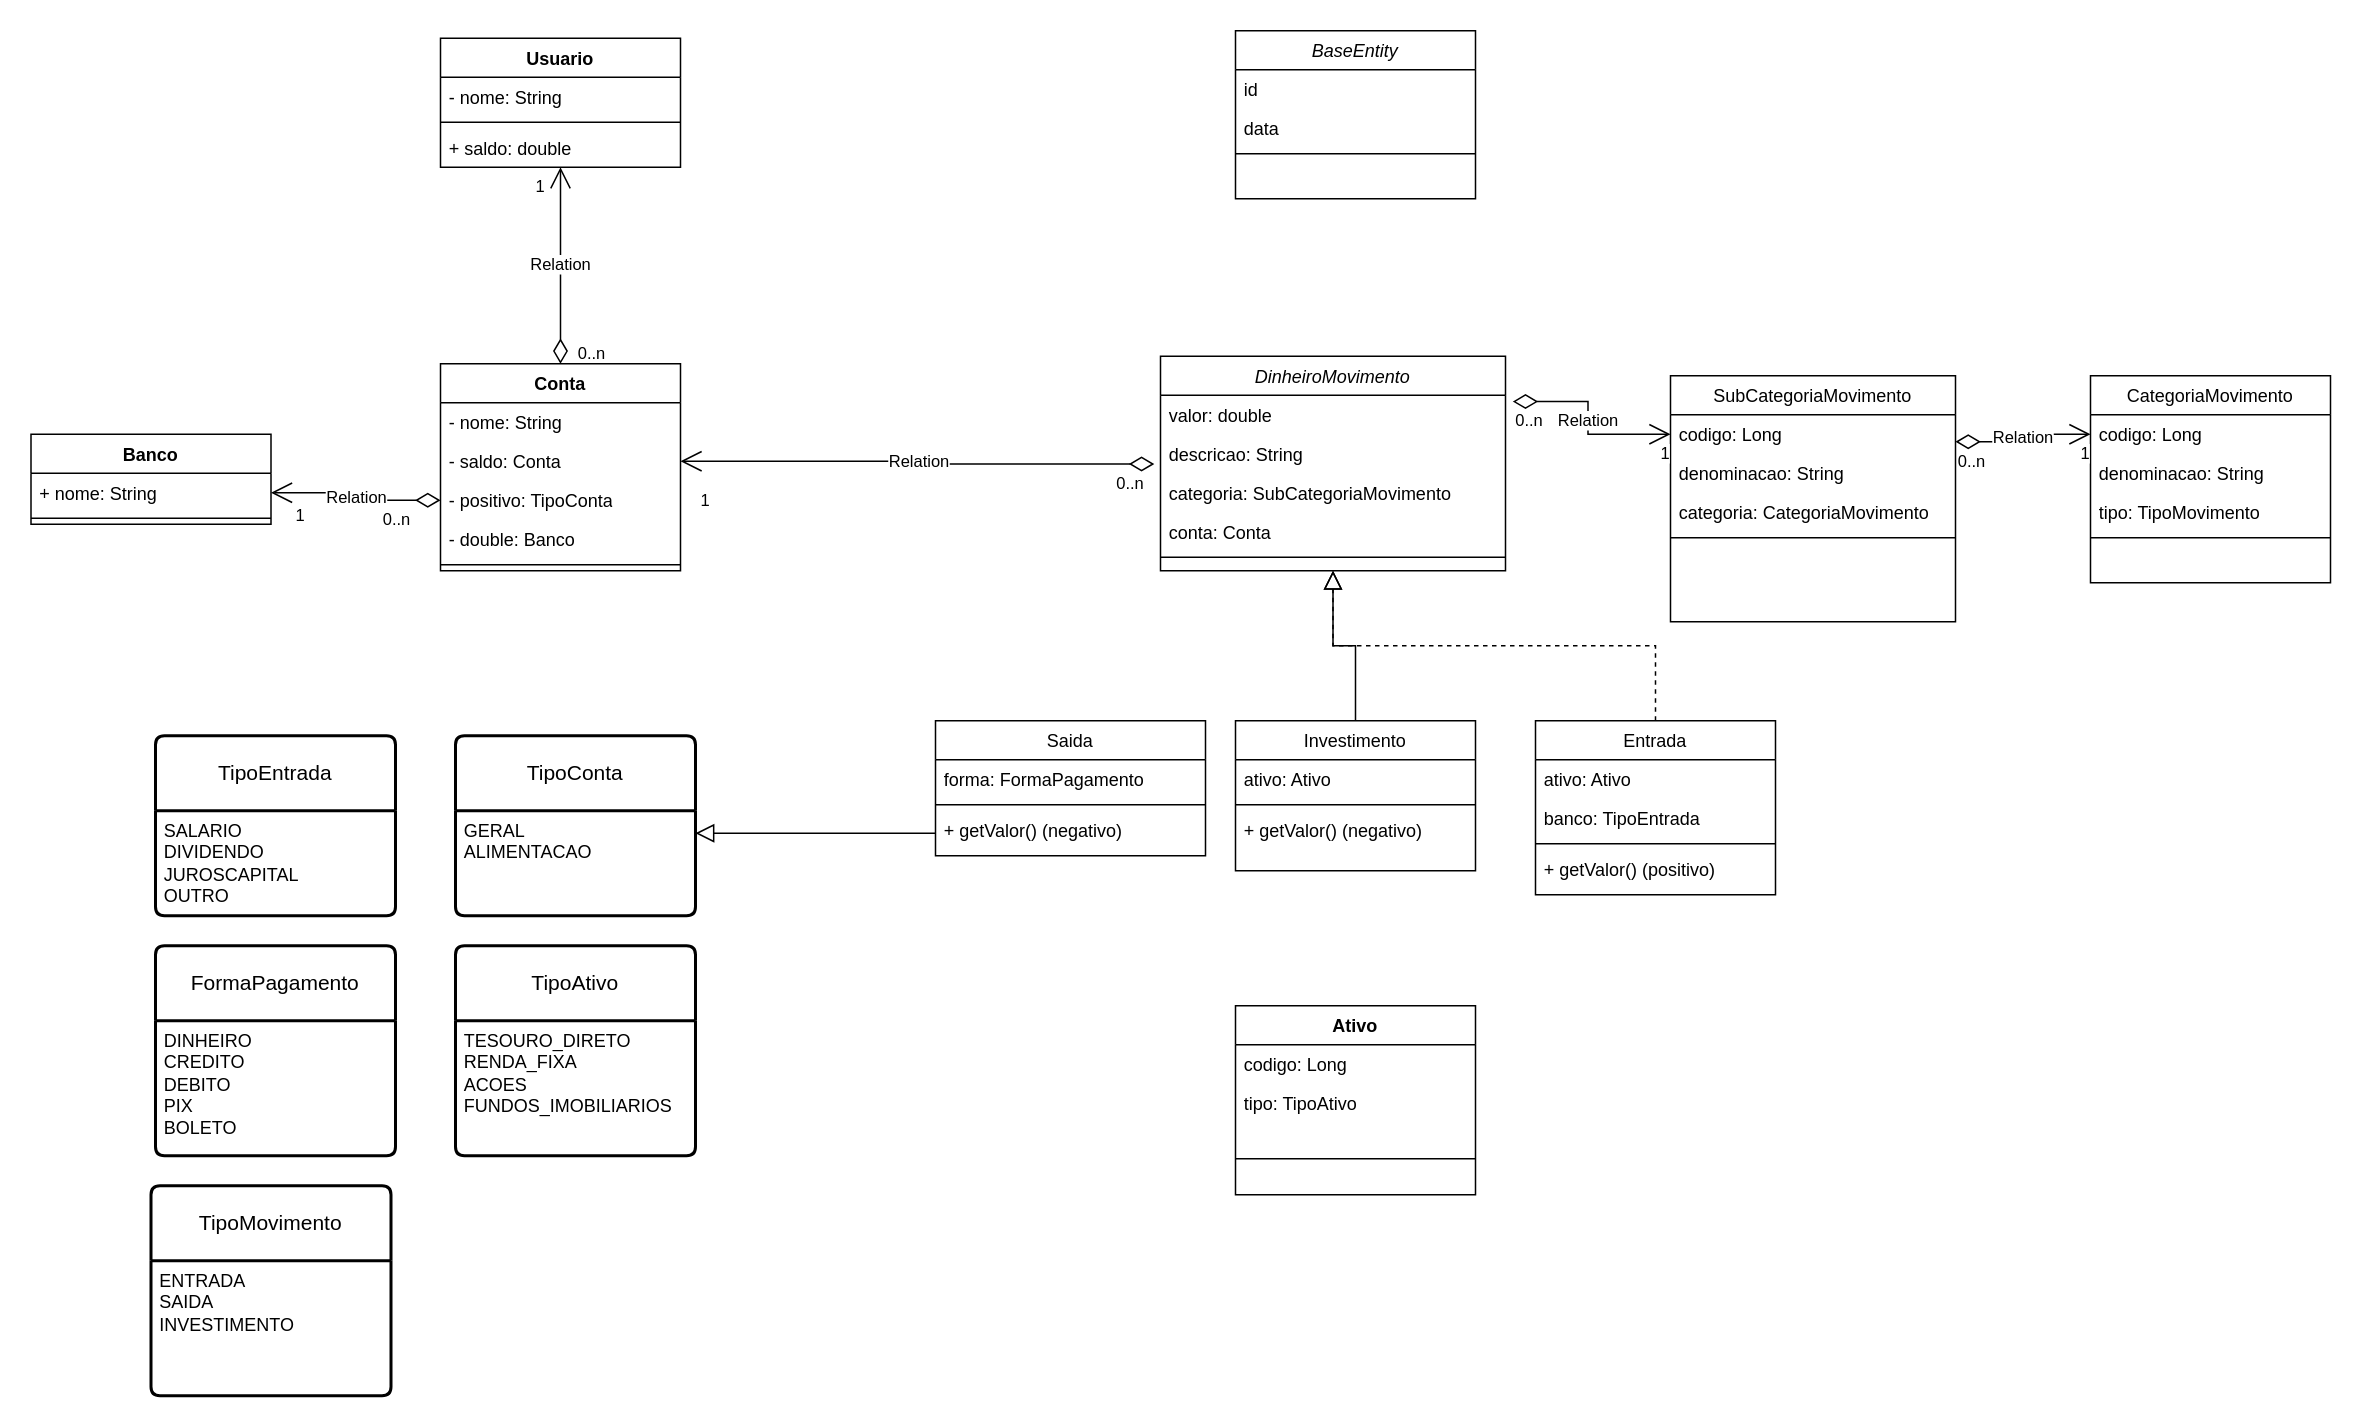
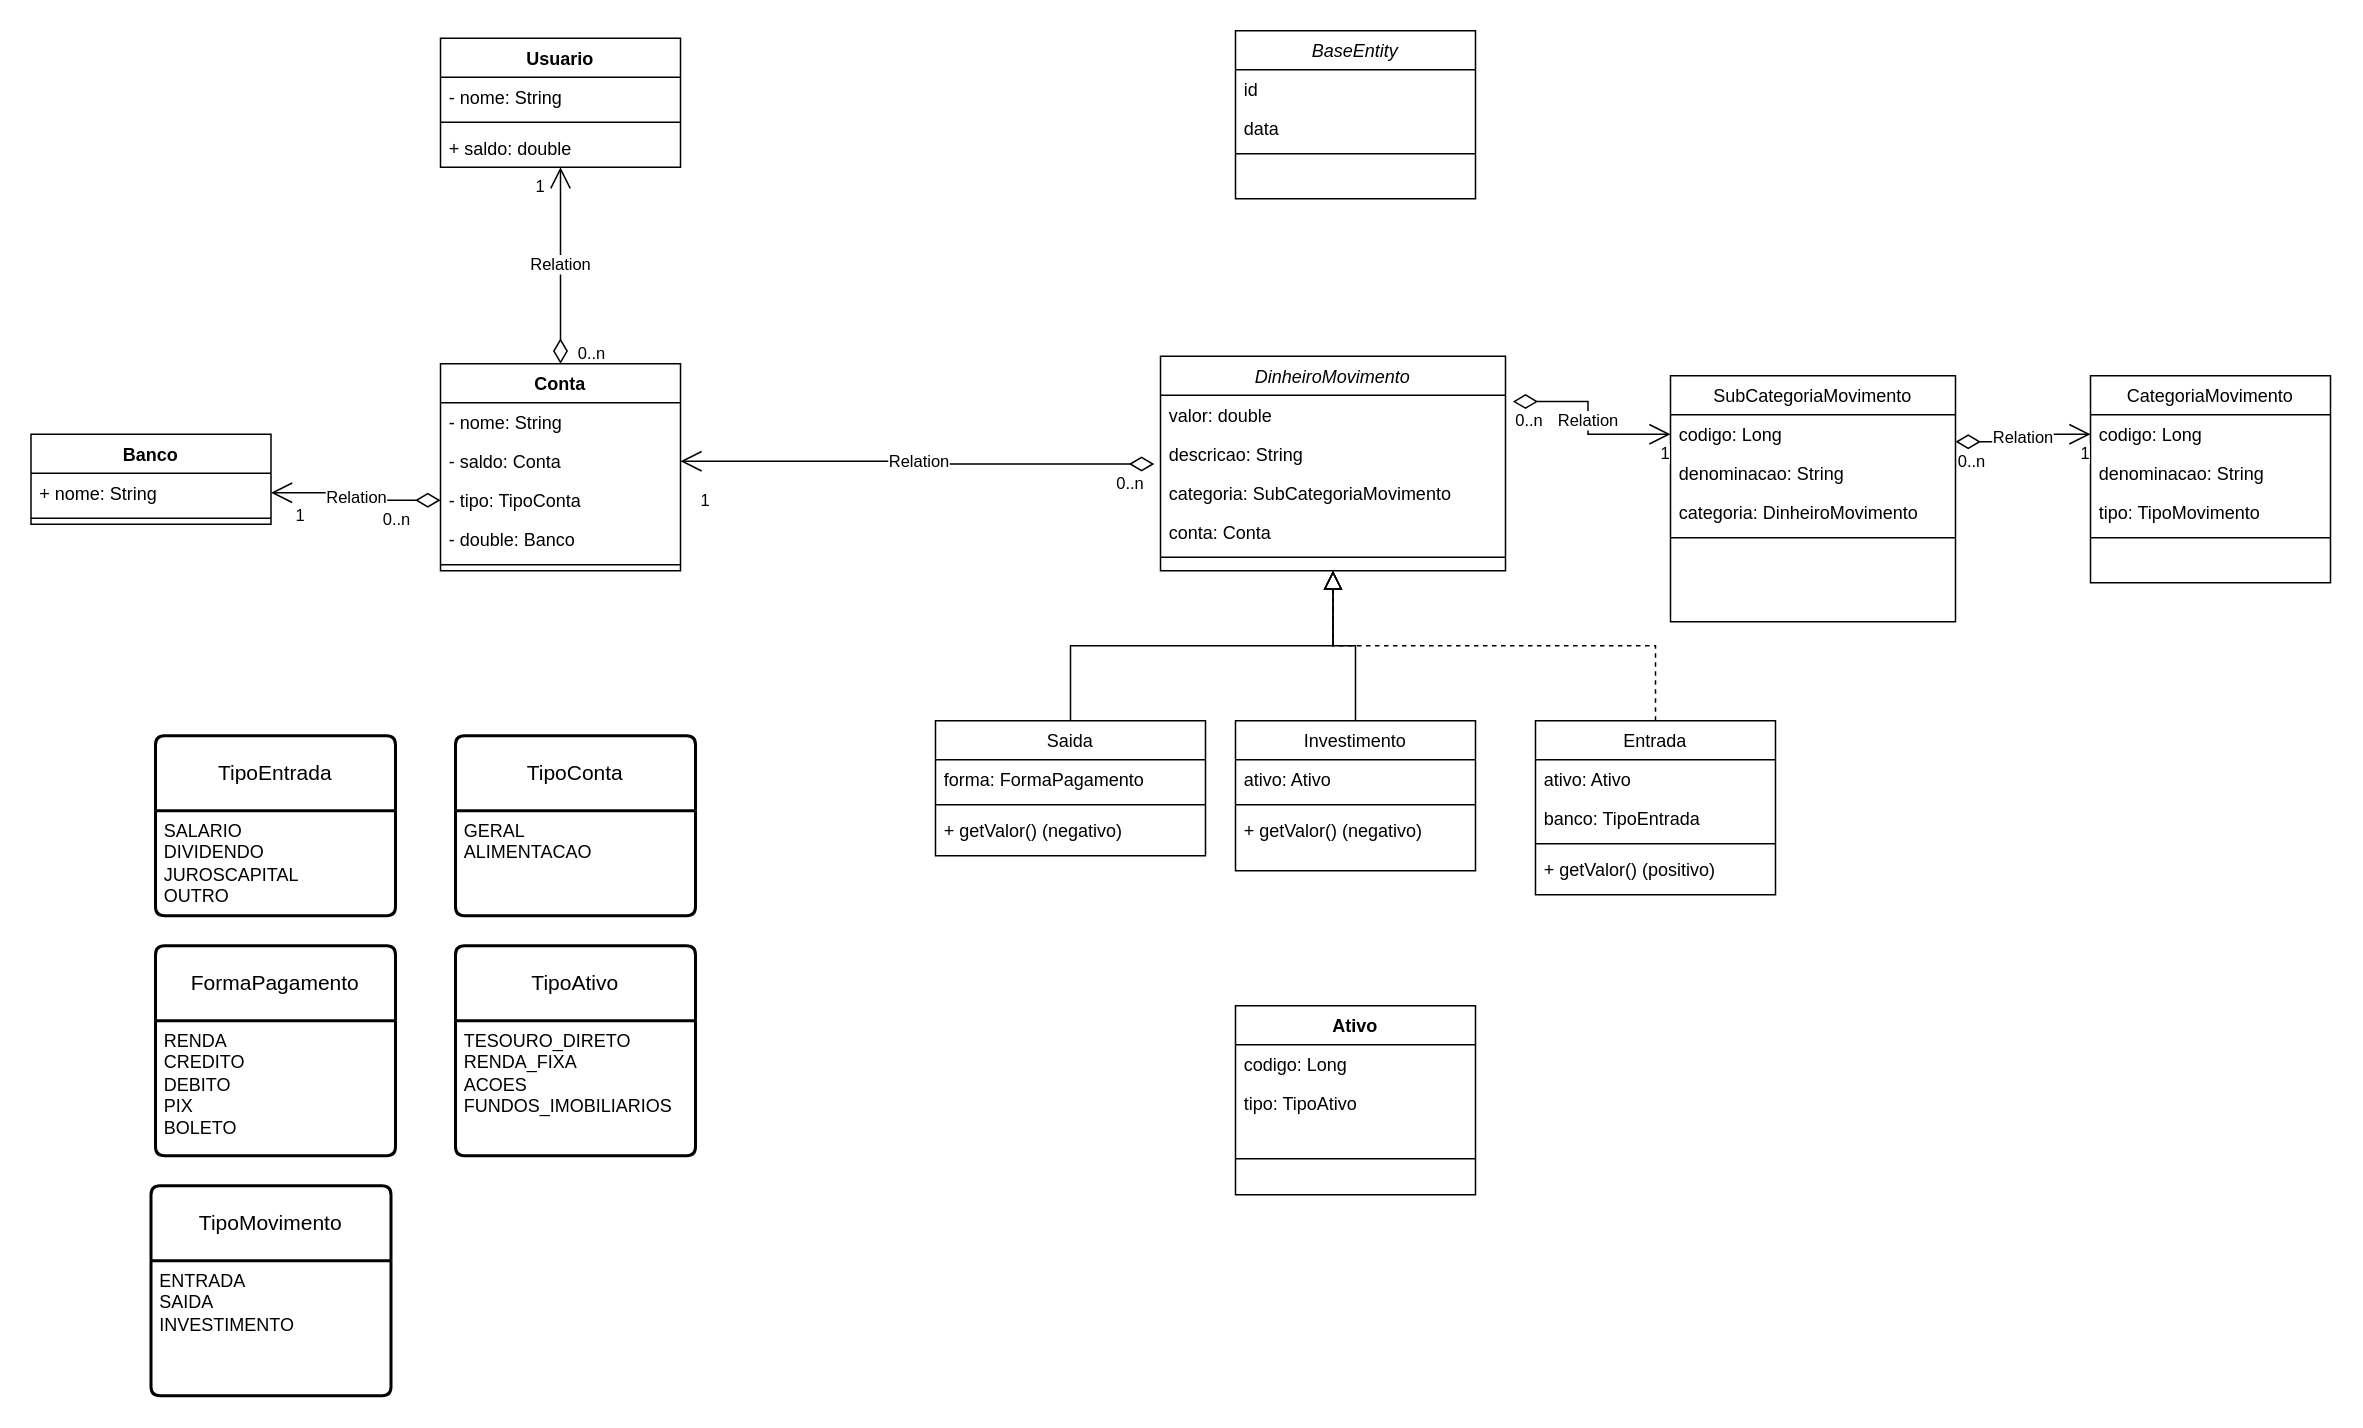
(541, 502) -> (523, 502)
(1813, 513) -> (1806, 513)
(824, 833) -> (1162, 646)
(205, 1085) -> (200, 1085)
